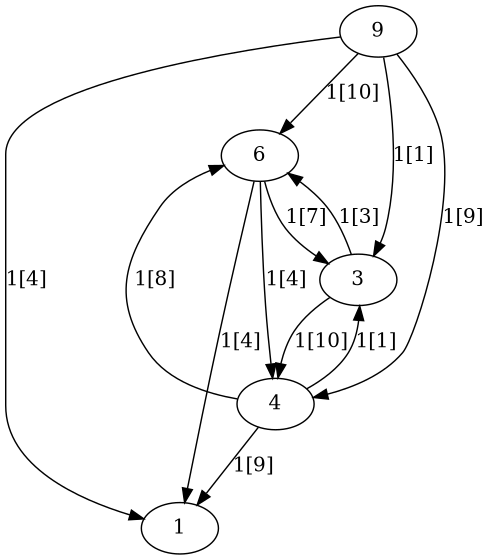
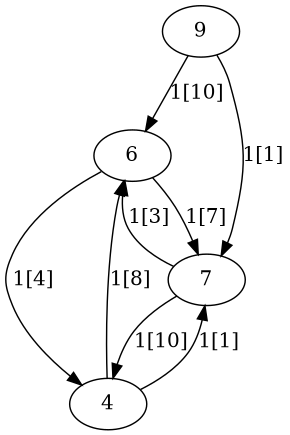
(437, 244) -> none
(358, 280) -> (207, 280)
(180, 528) -> none
